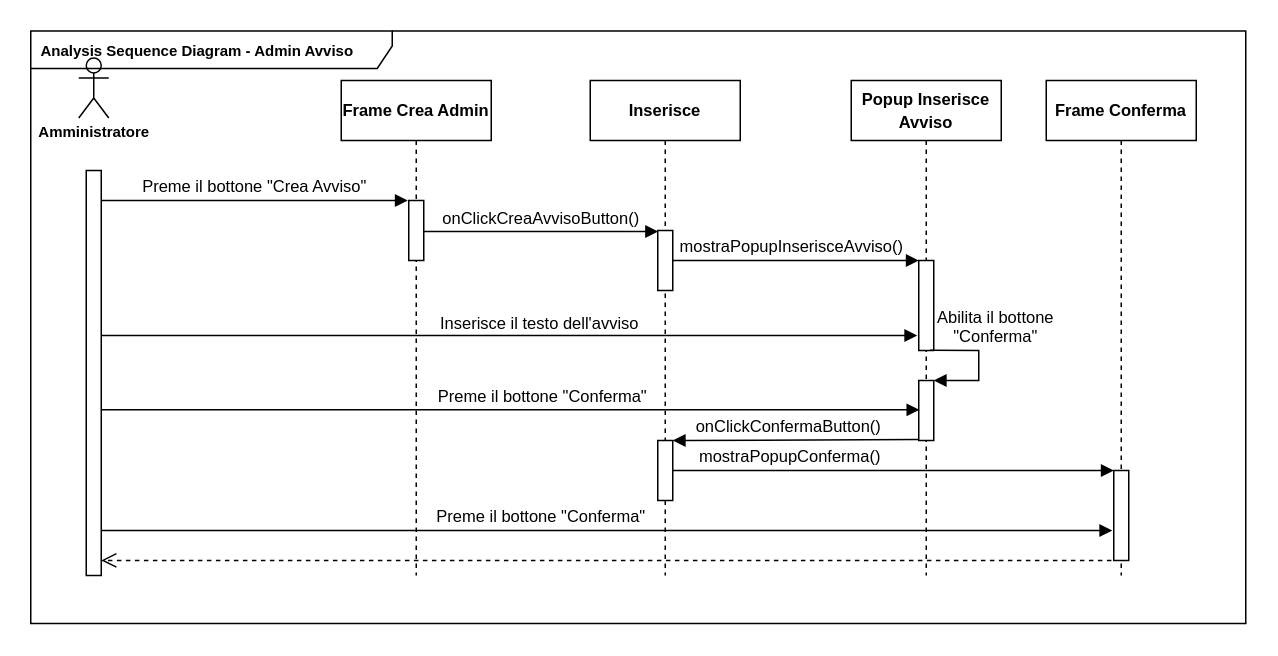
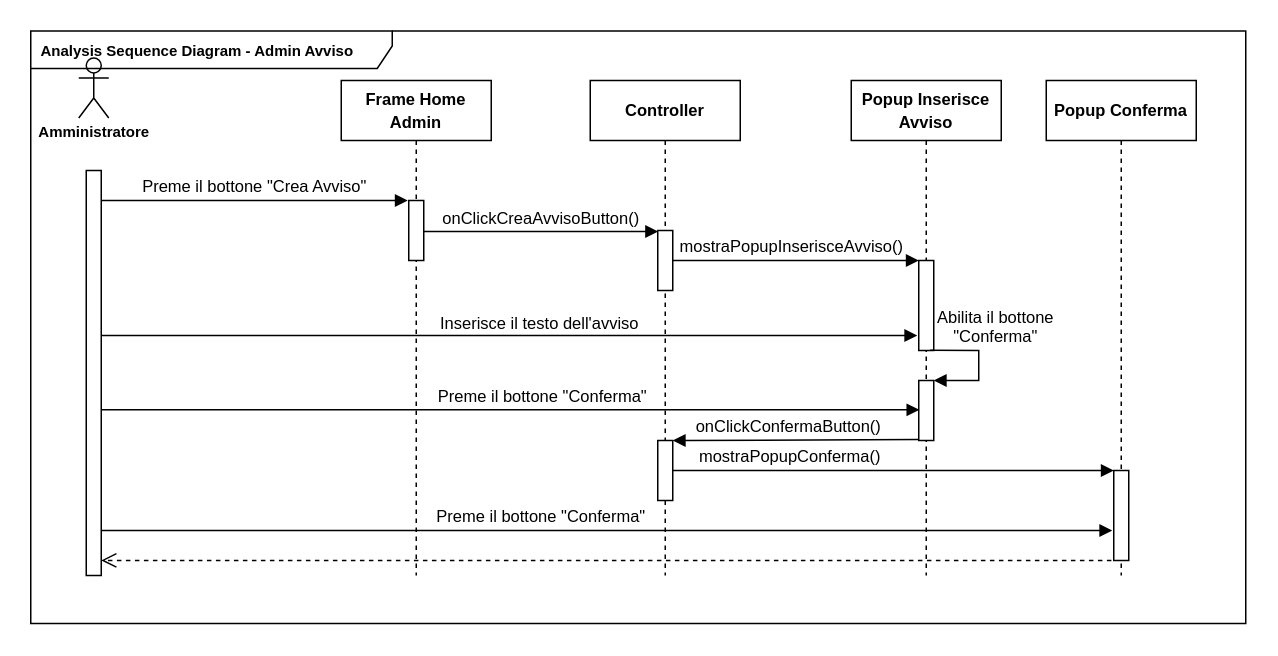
(416, 110) -> (416, 110)
(665, 110) -> (665, 110)
(1121, 110) -> (1121, 110)
